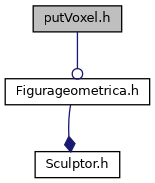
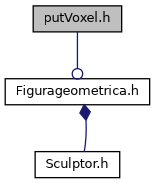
(69, 120) -> (86, 136)
